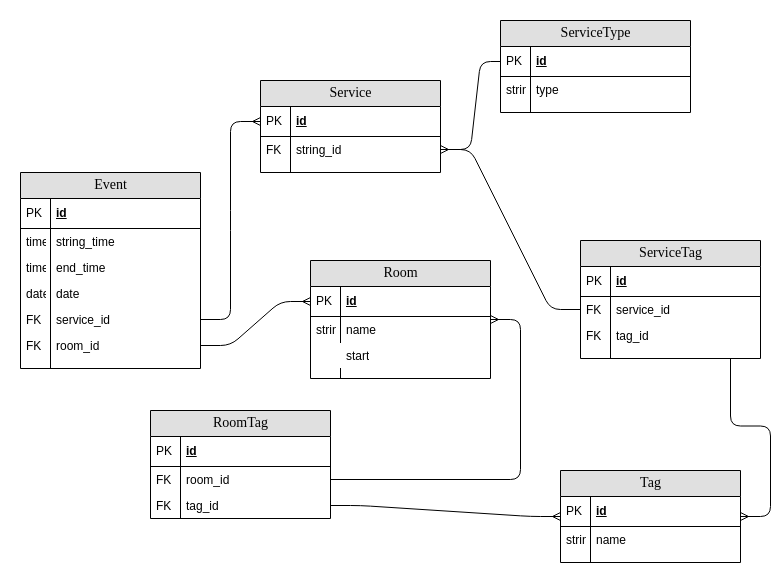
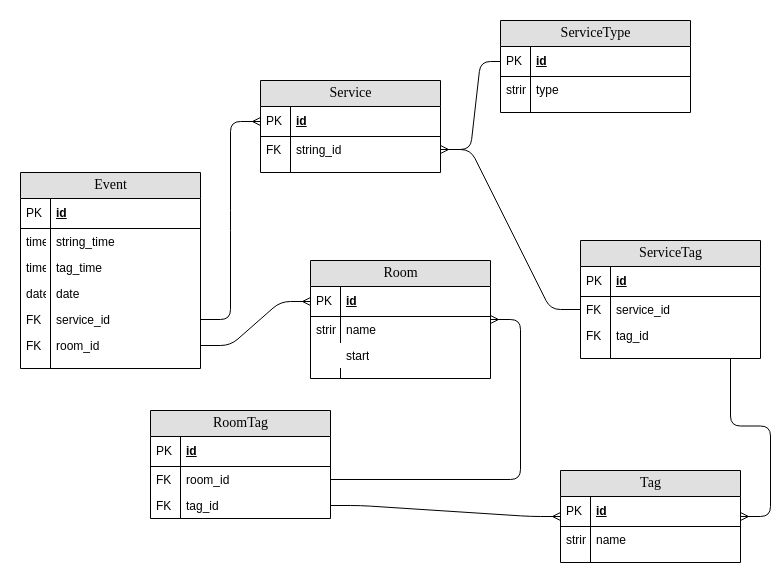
(82, 269) -> (82, 269)
